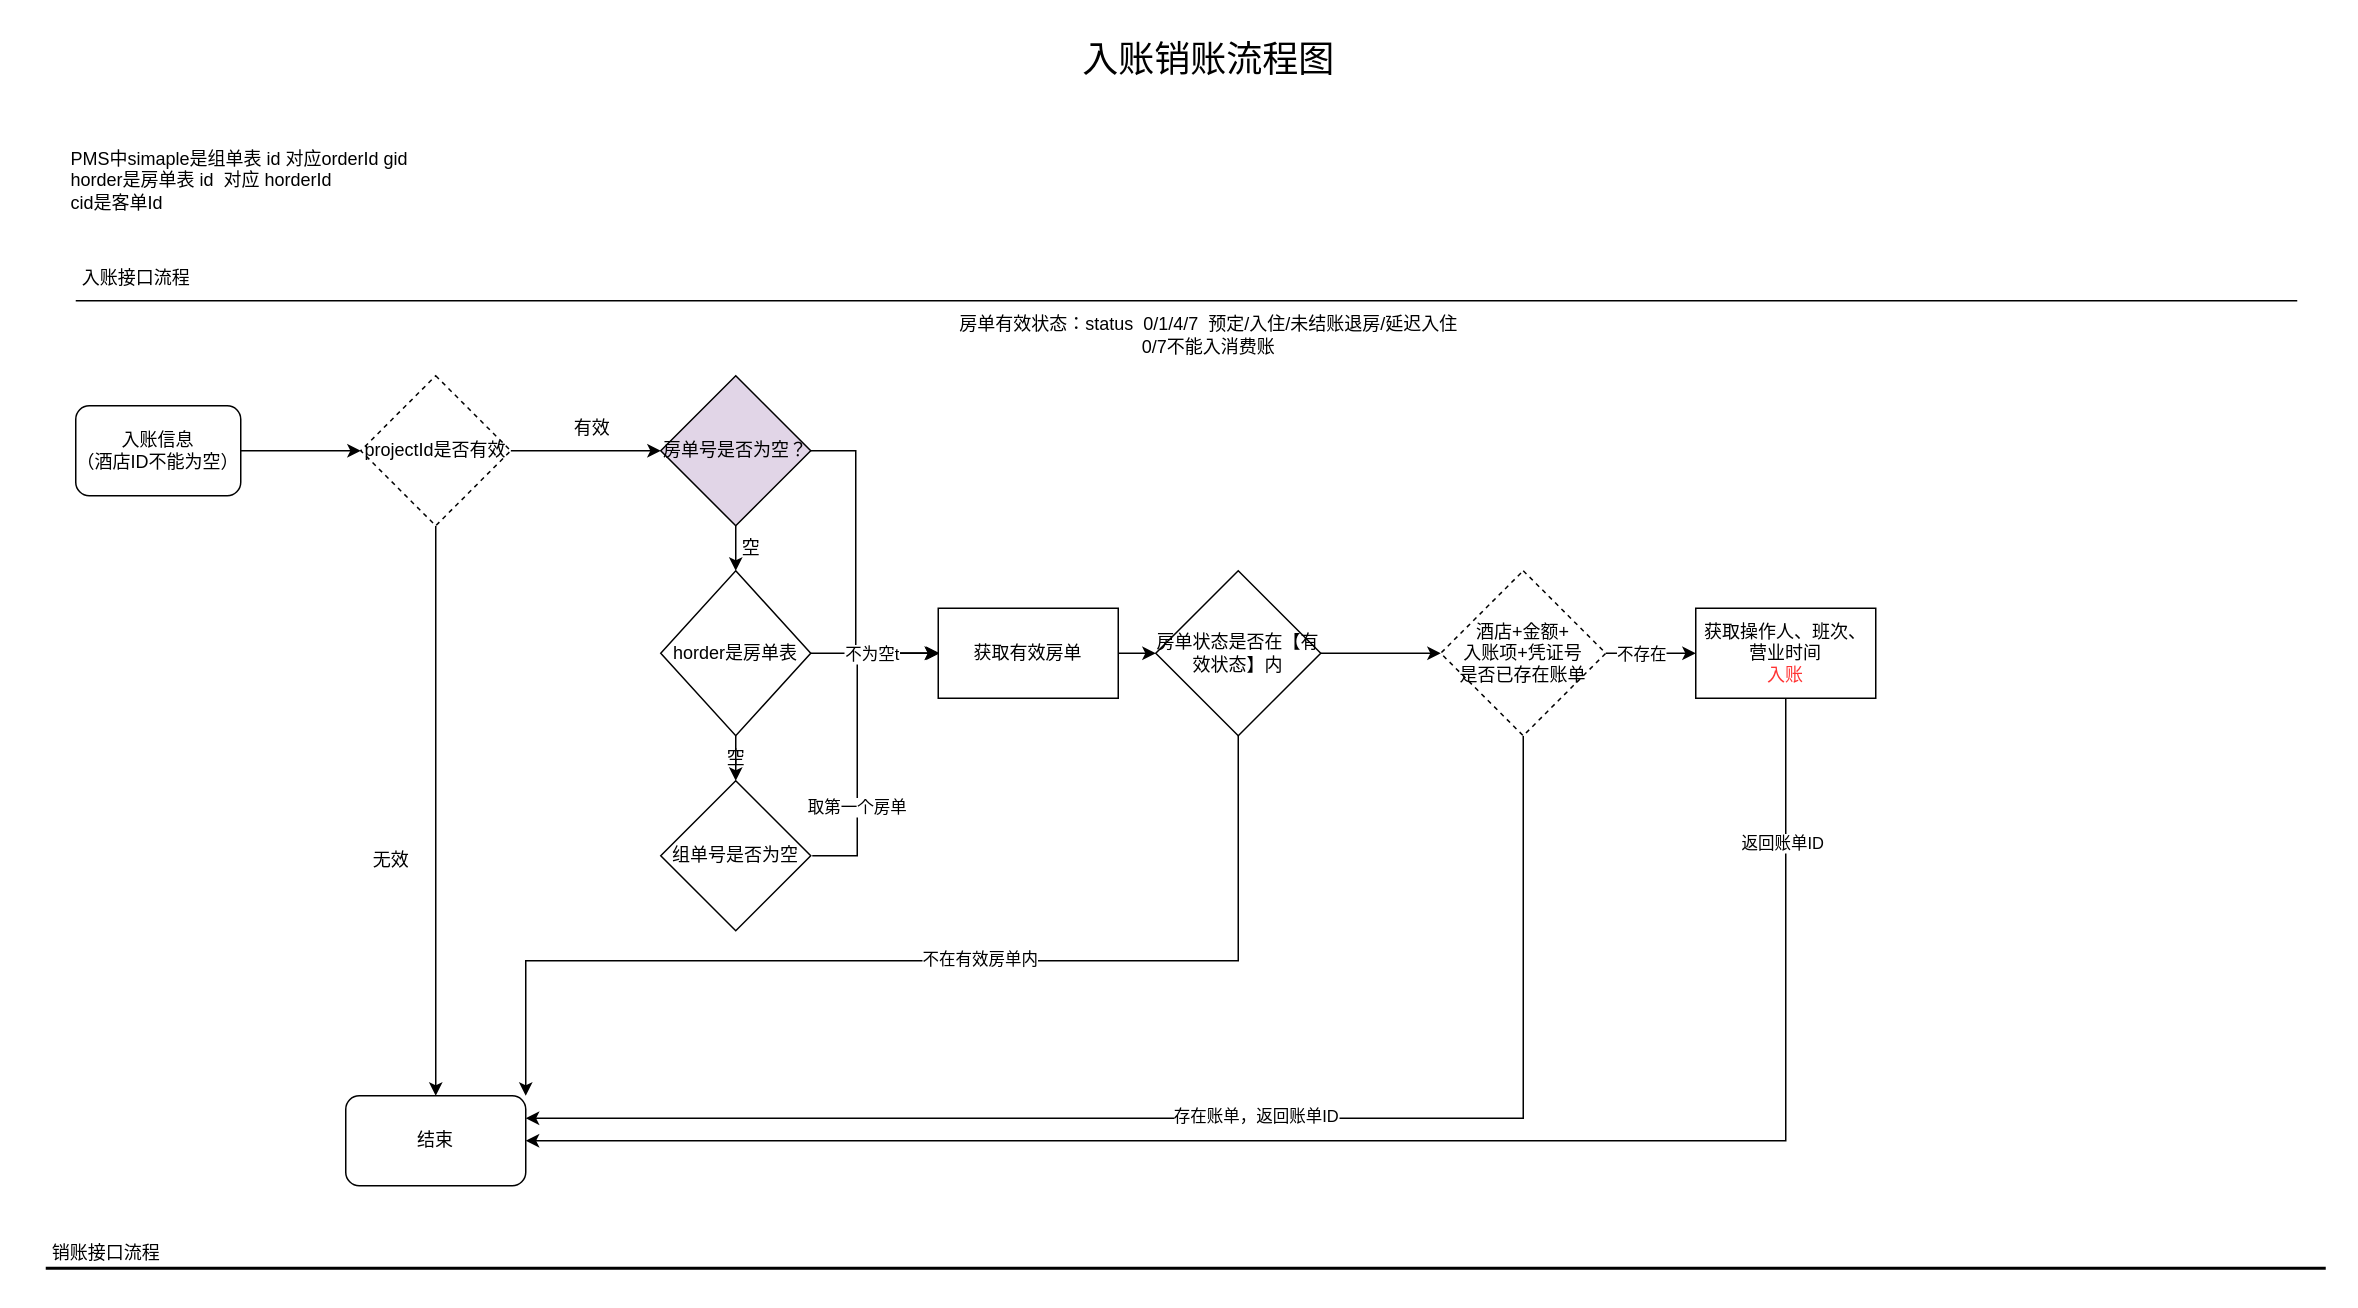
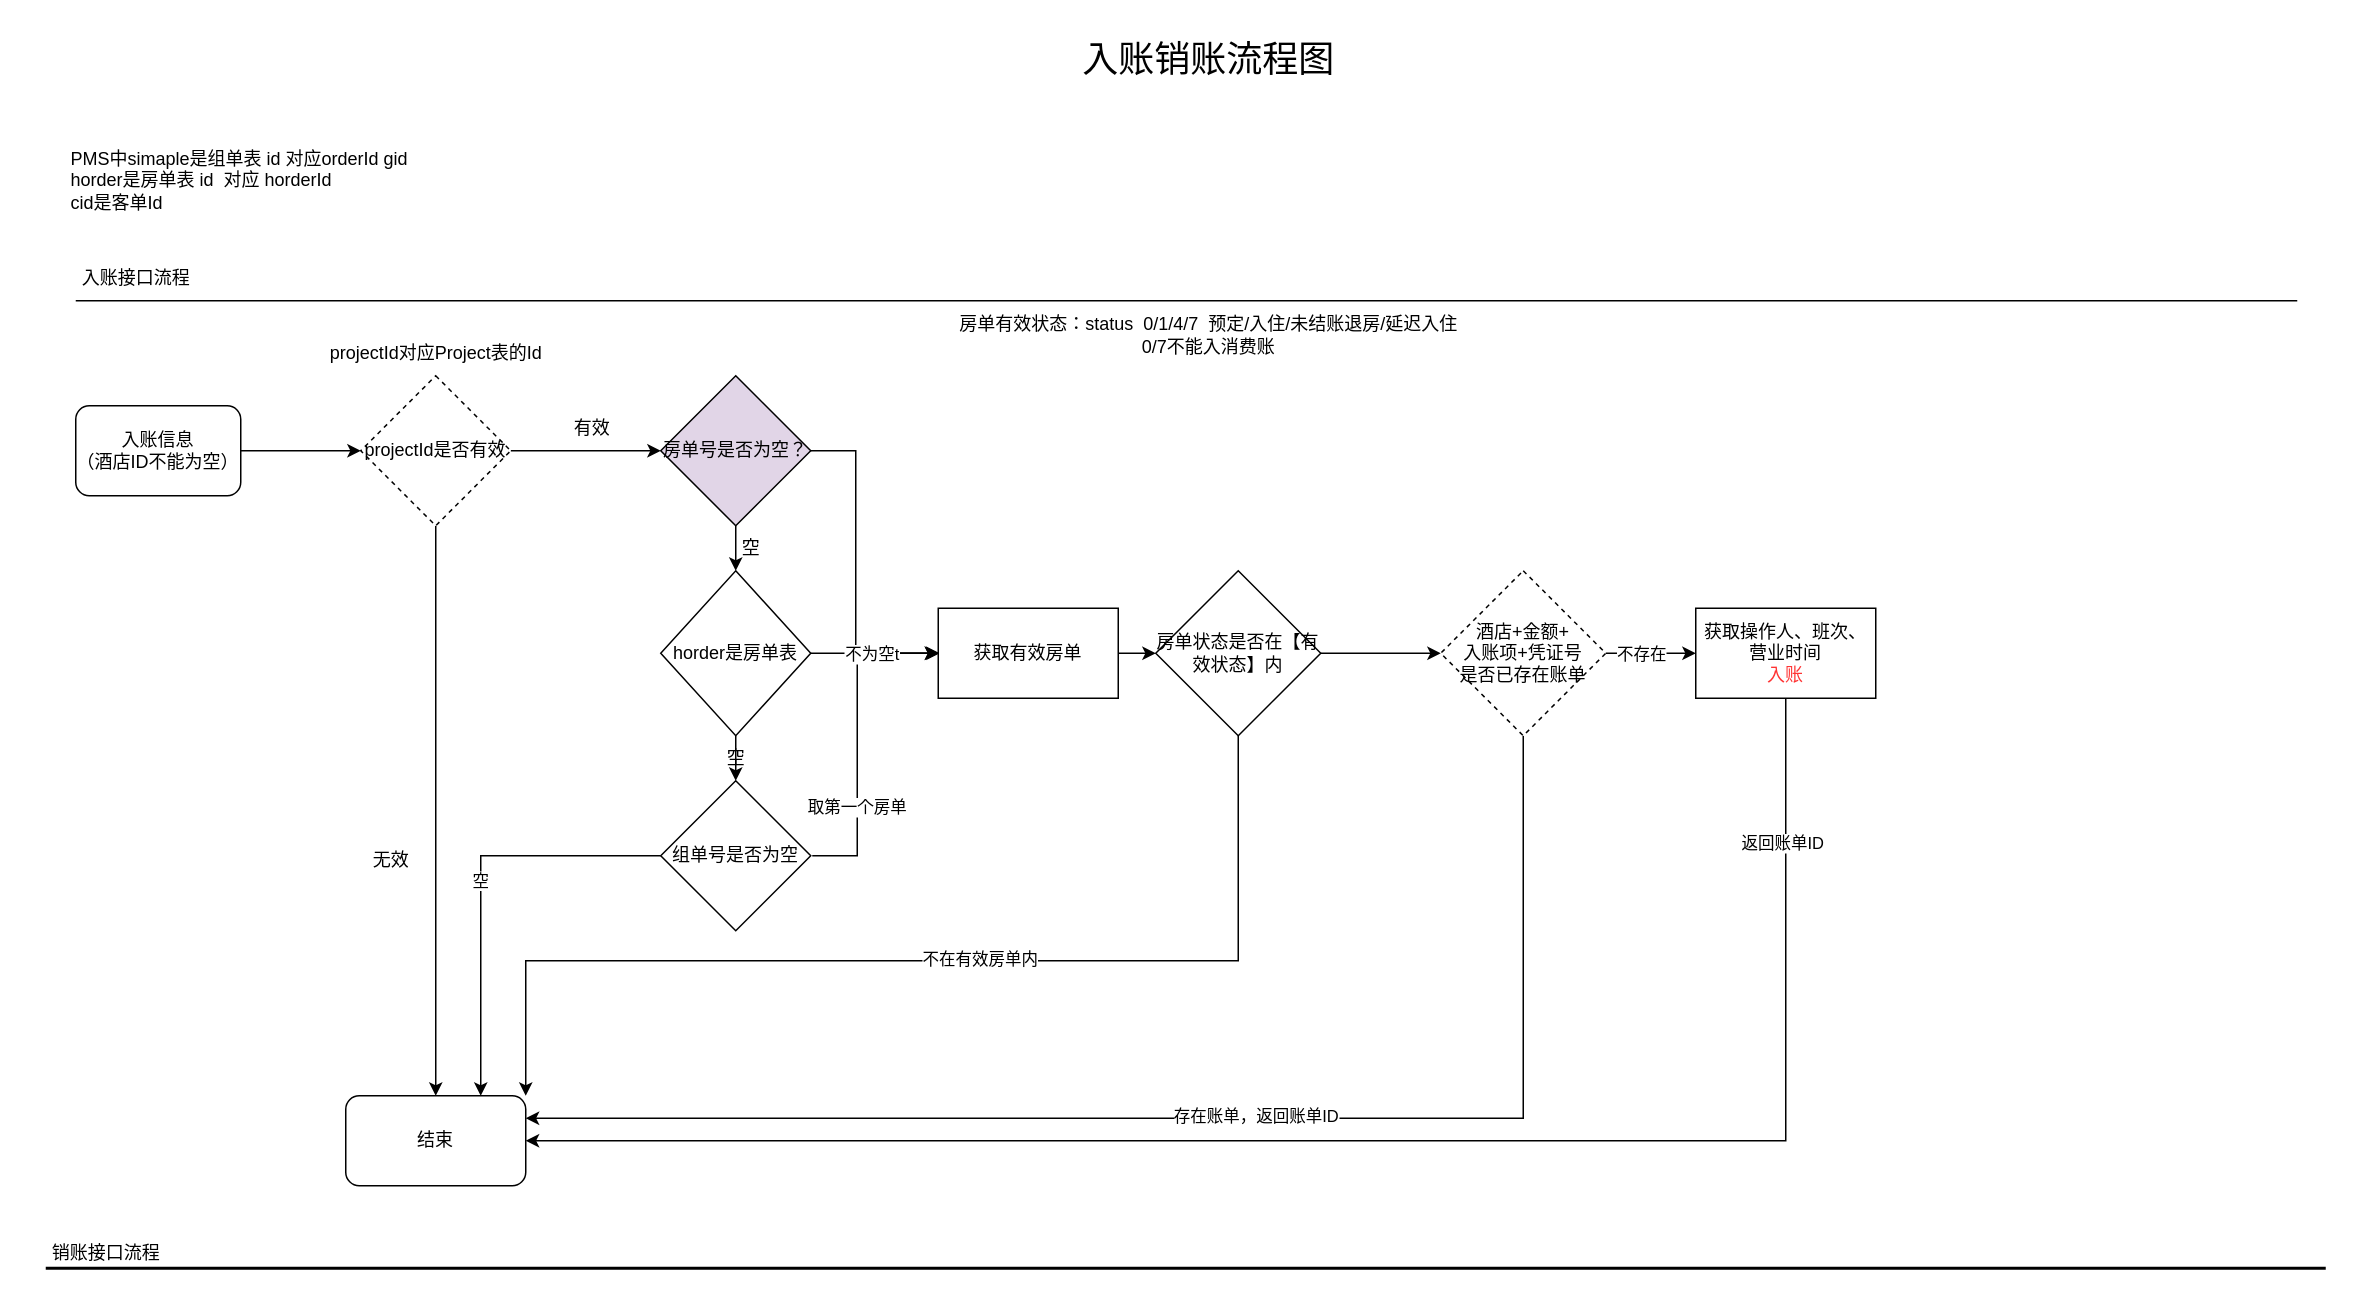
none -> (436, 353)
none -> (481, 881)
